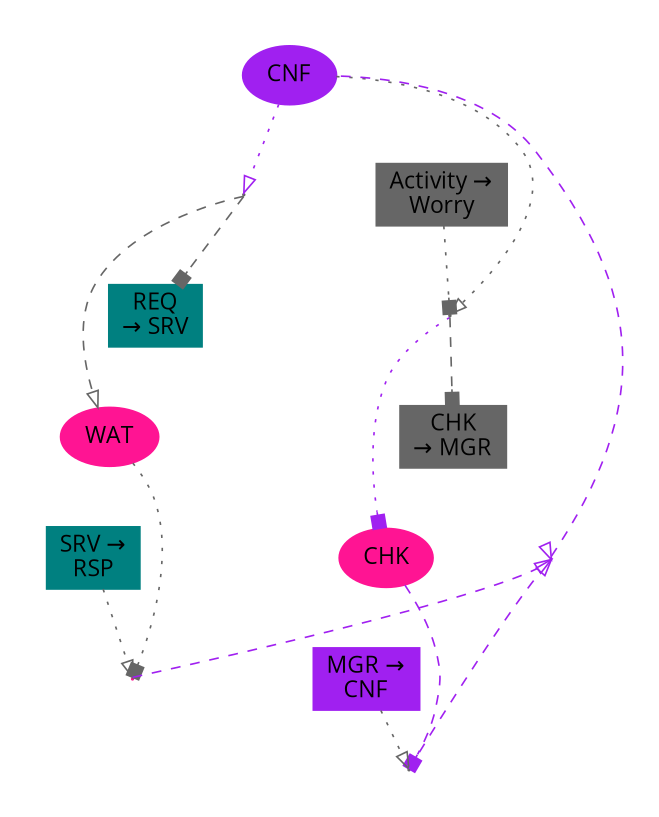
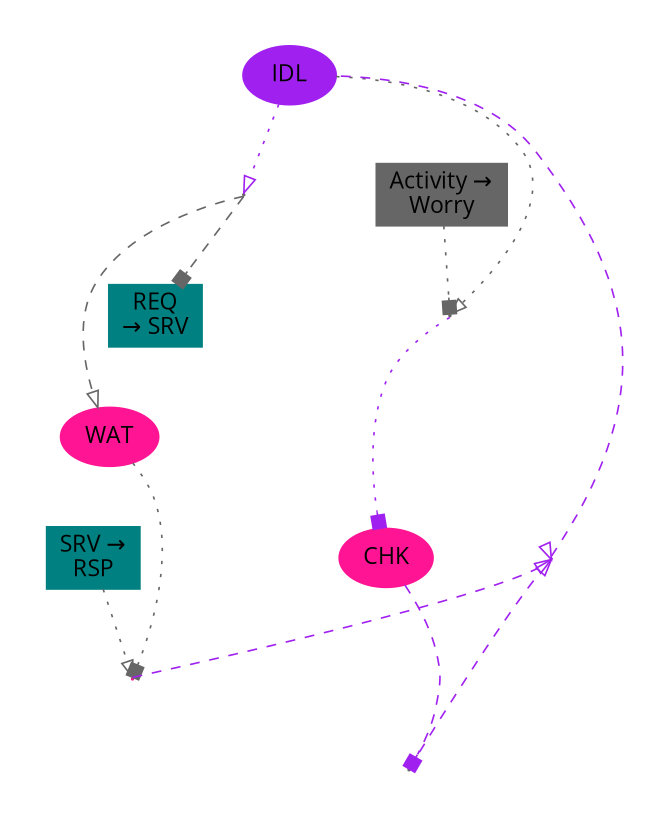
(290, 75) -> (290, 75)
(453, 437) -> none
(366, 679) -> none
